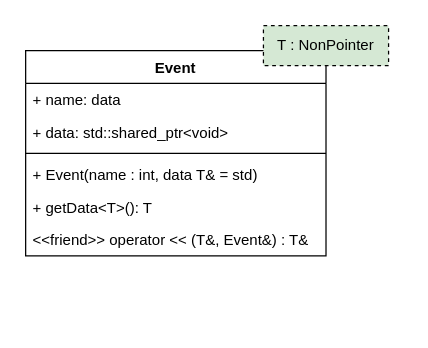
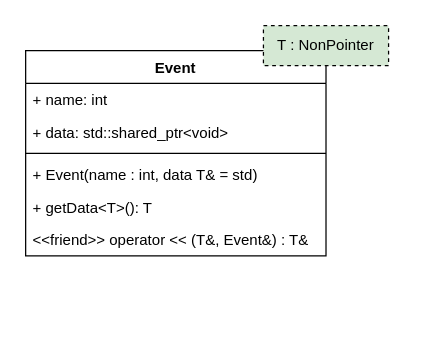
(77, 100) -> (71, 100)
